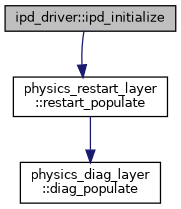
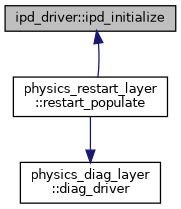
(82, 48) -> (99, 60)
(90, 183) -> (90, 183)
